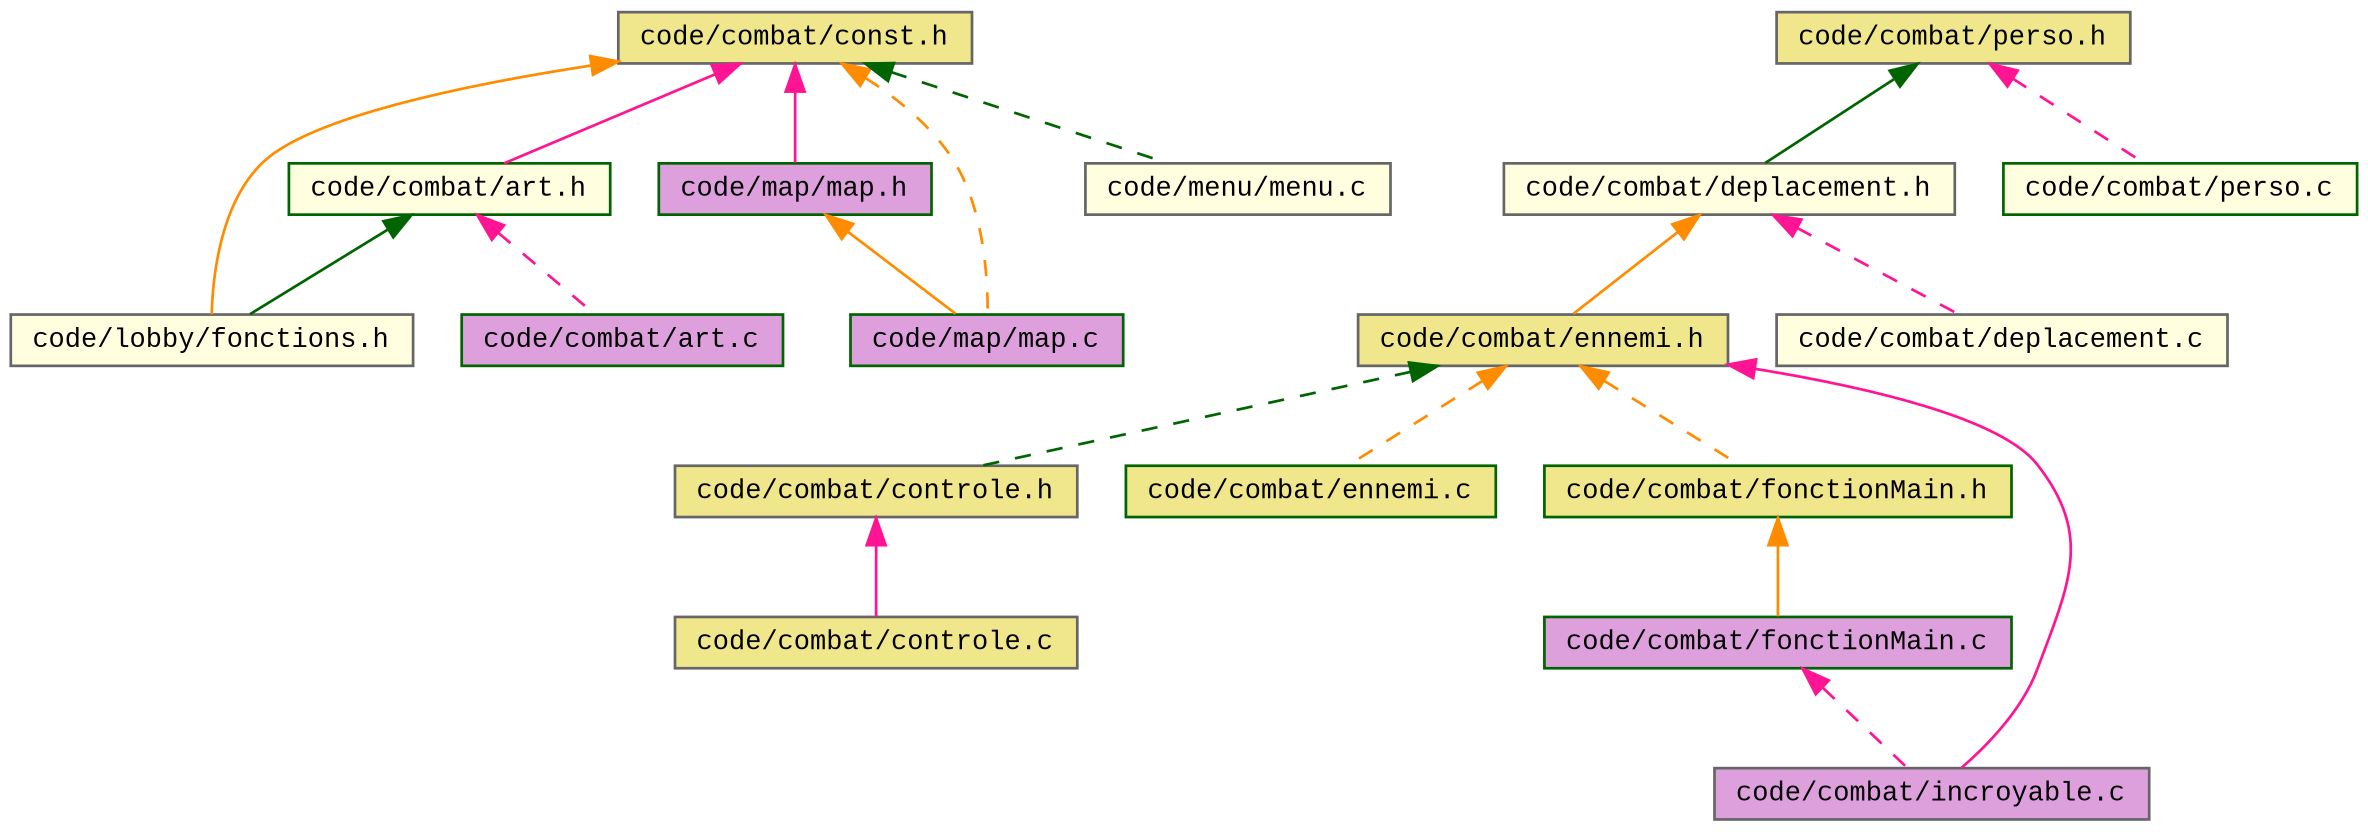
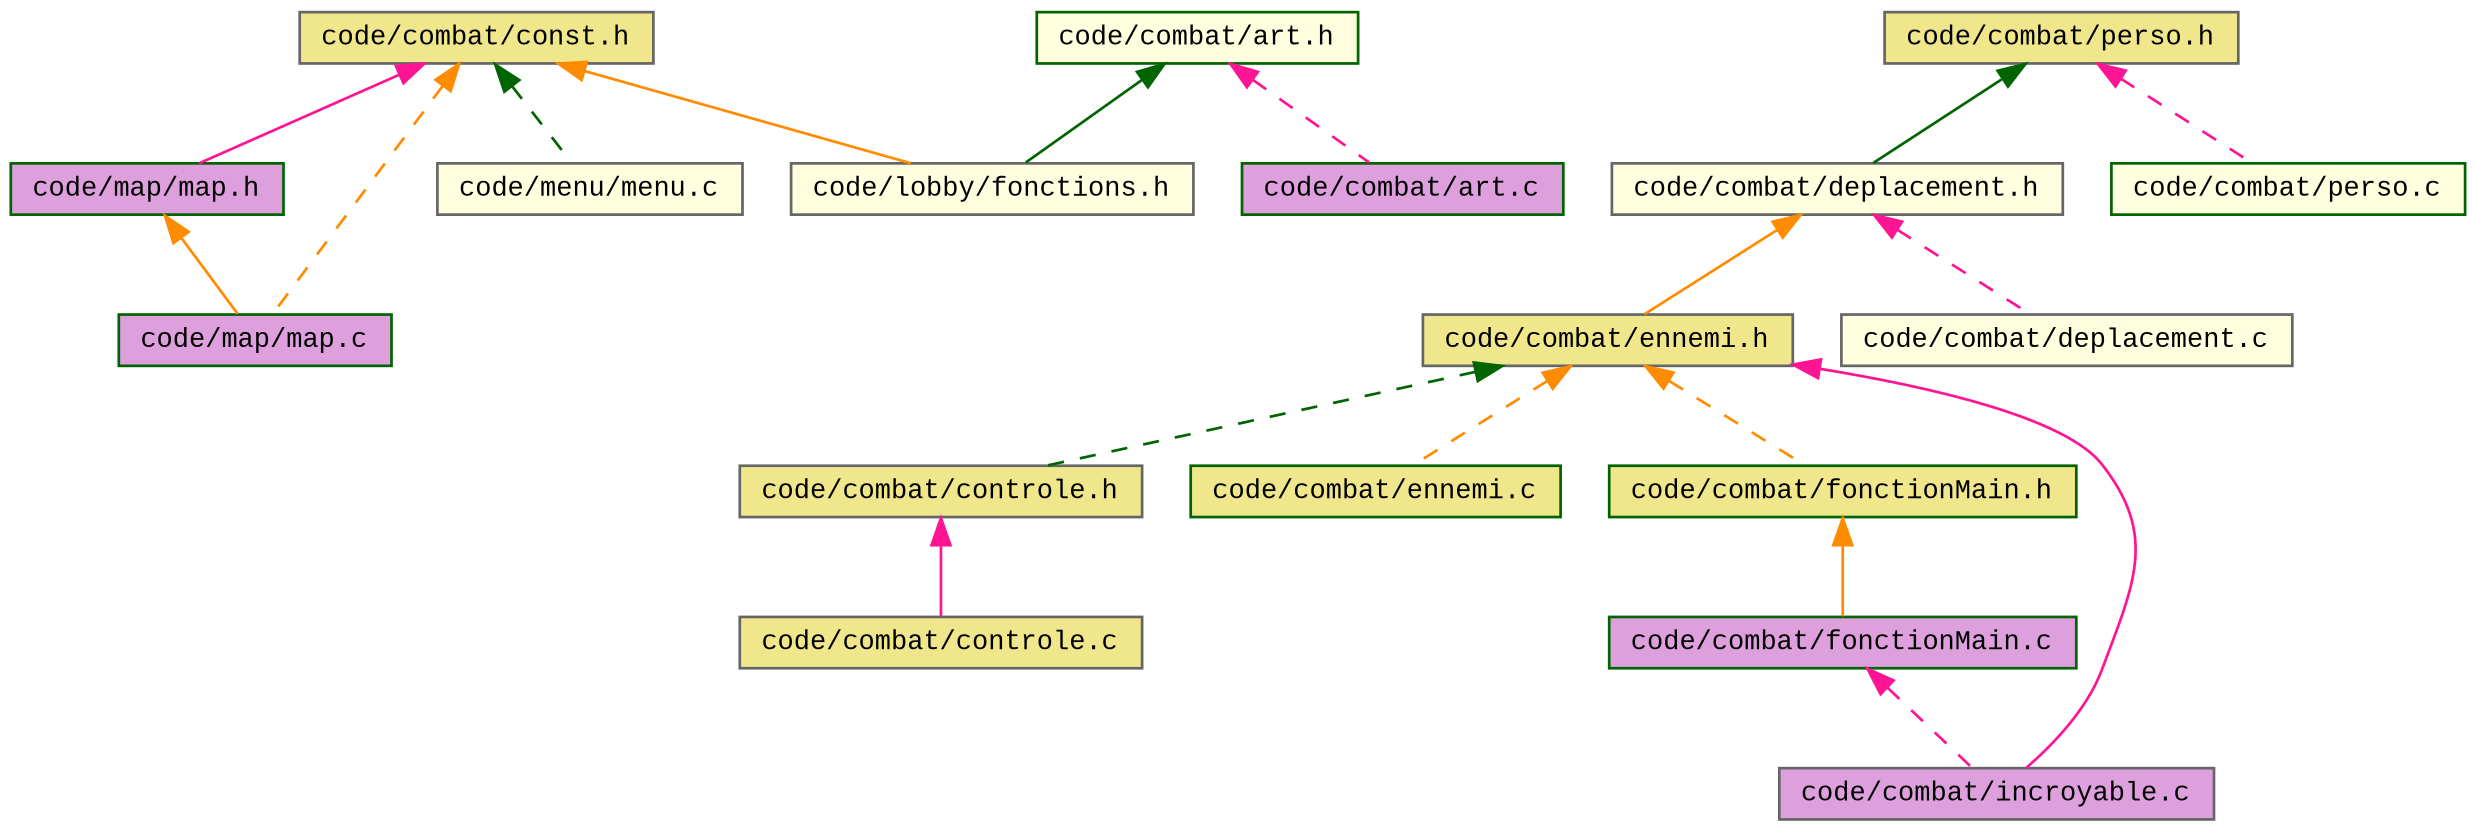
(610, 119) -> none
